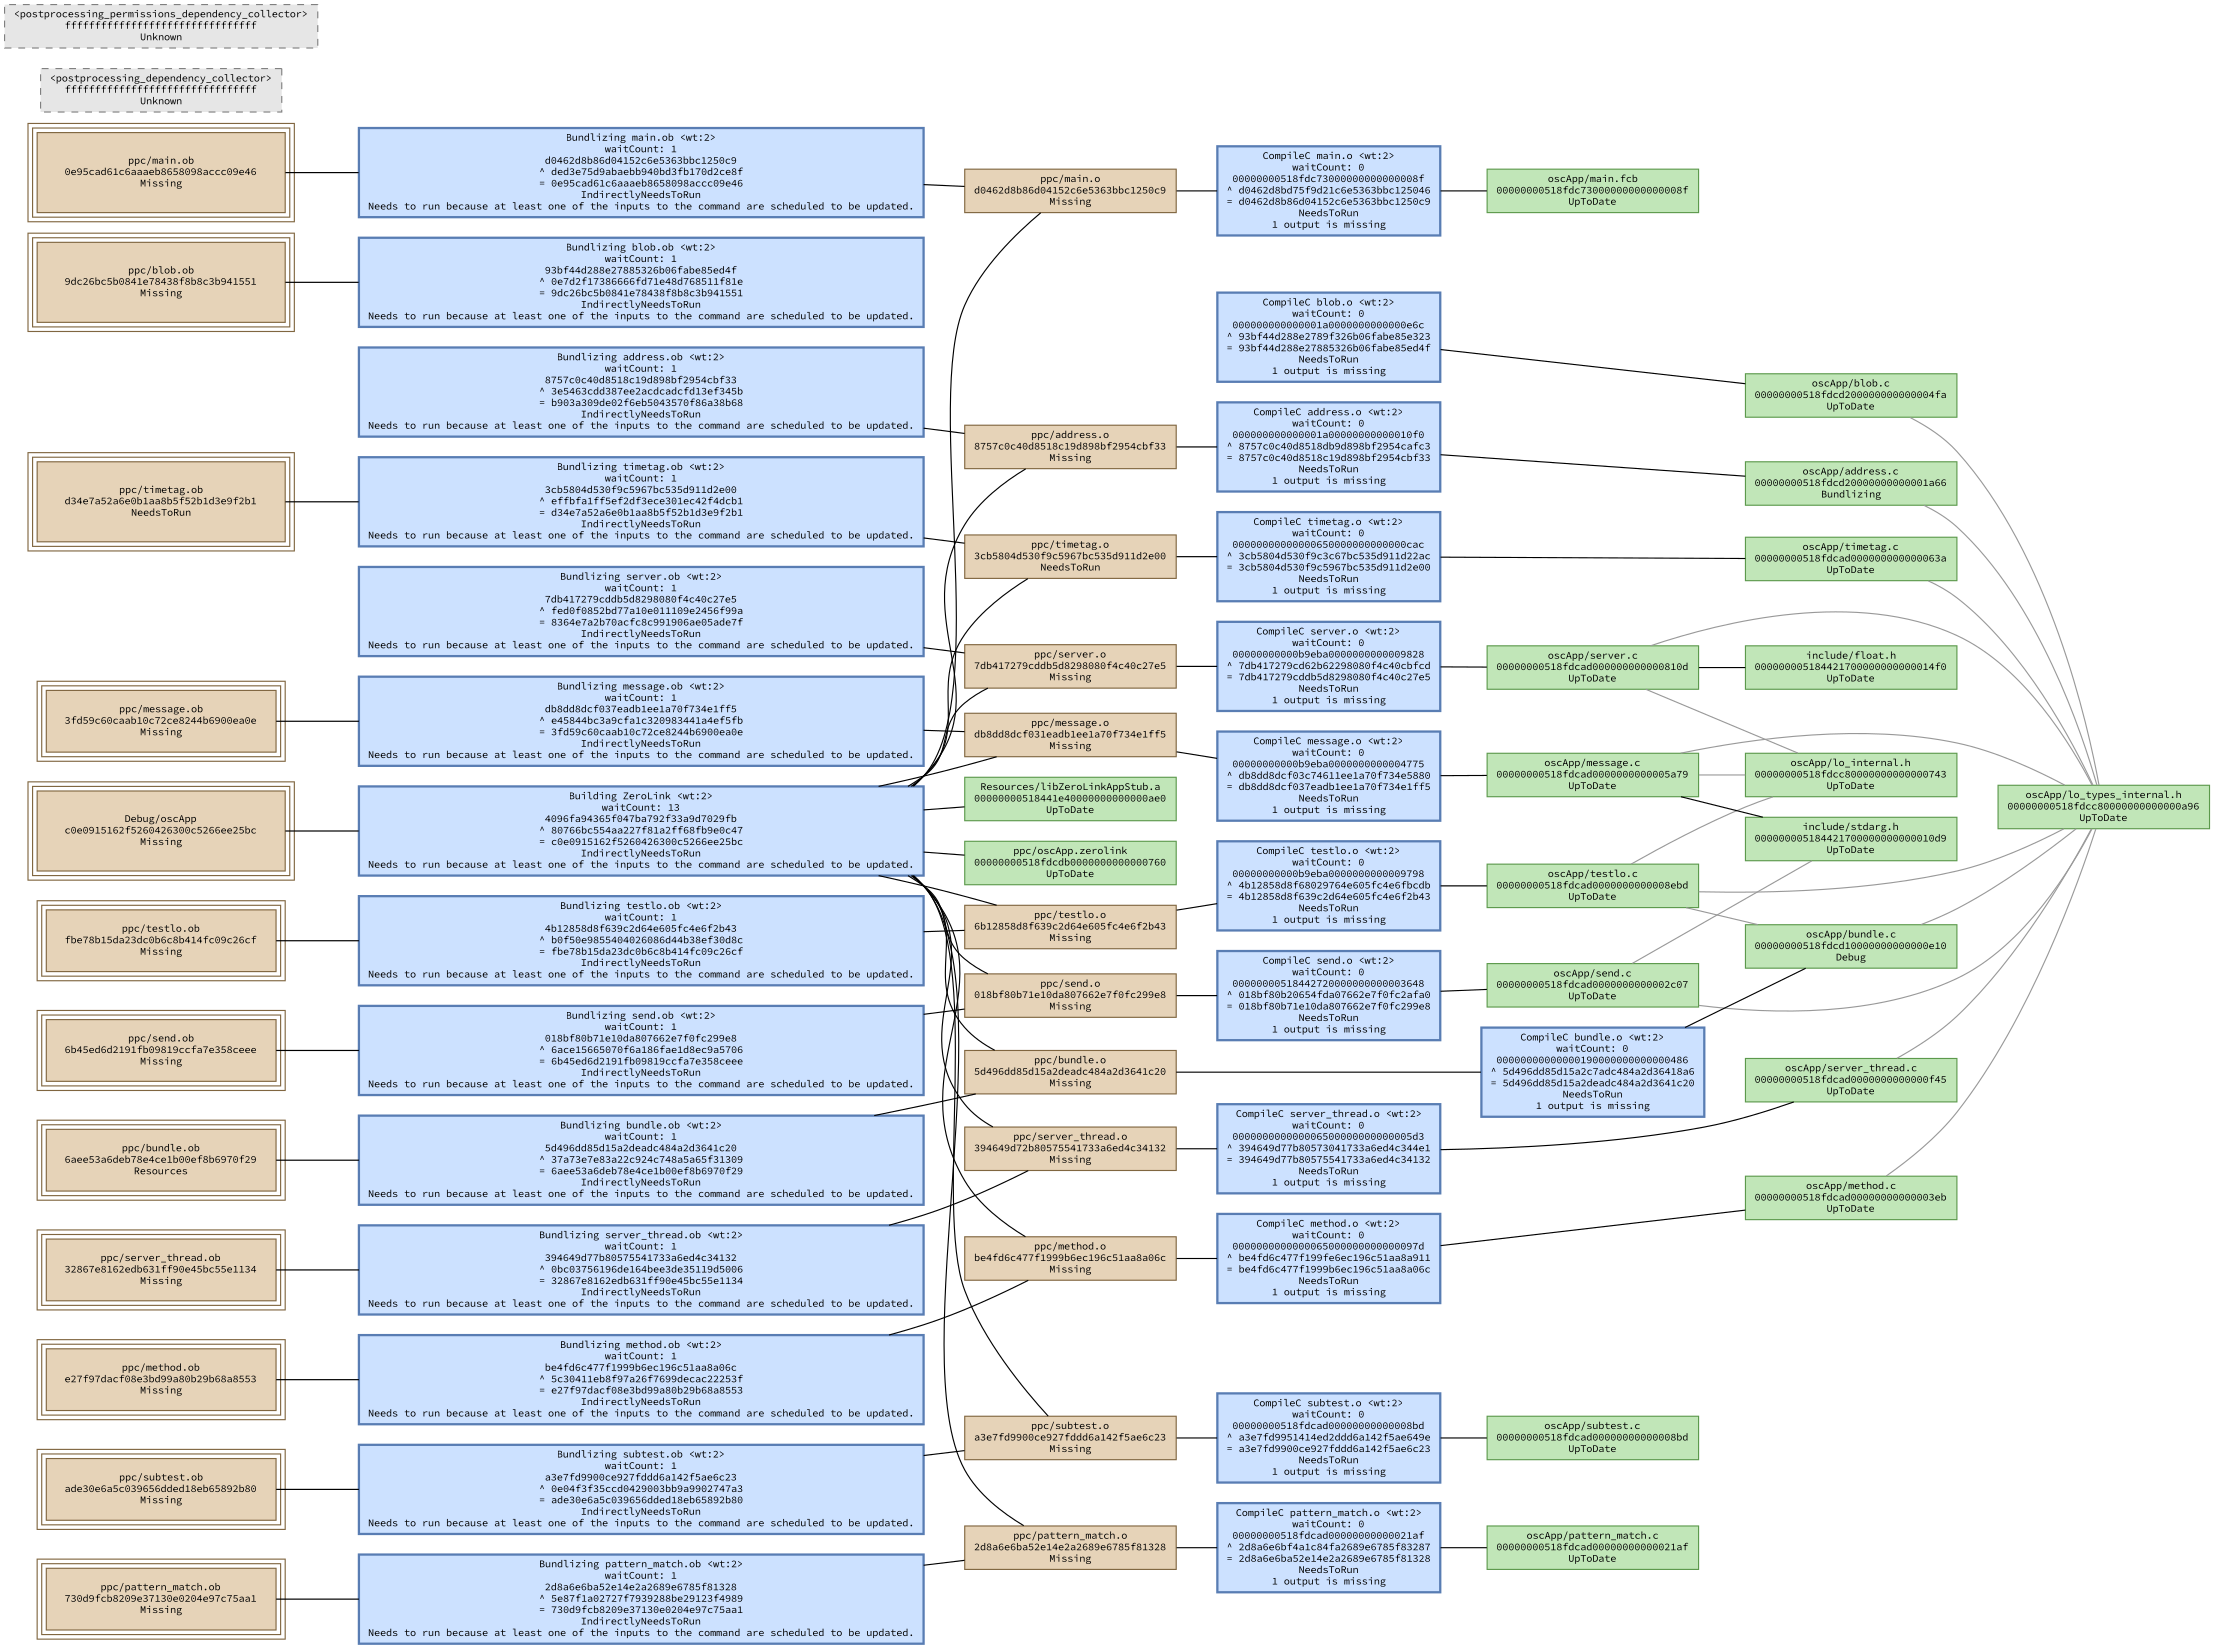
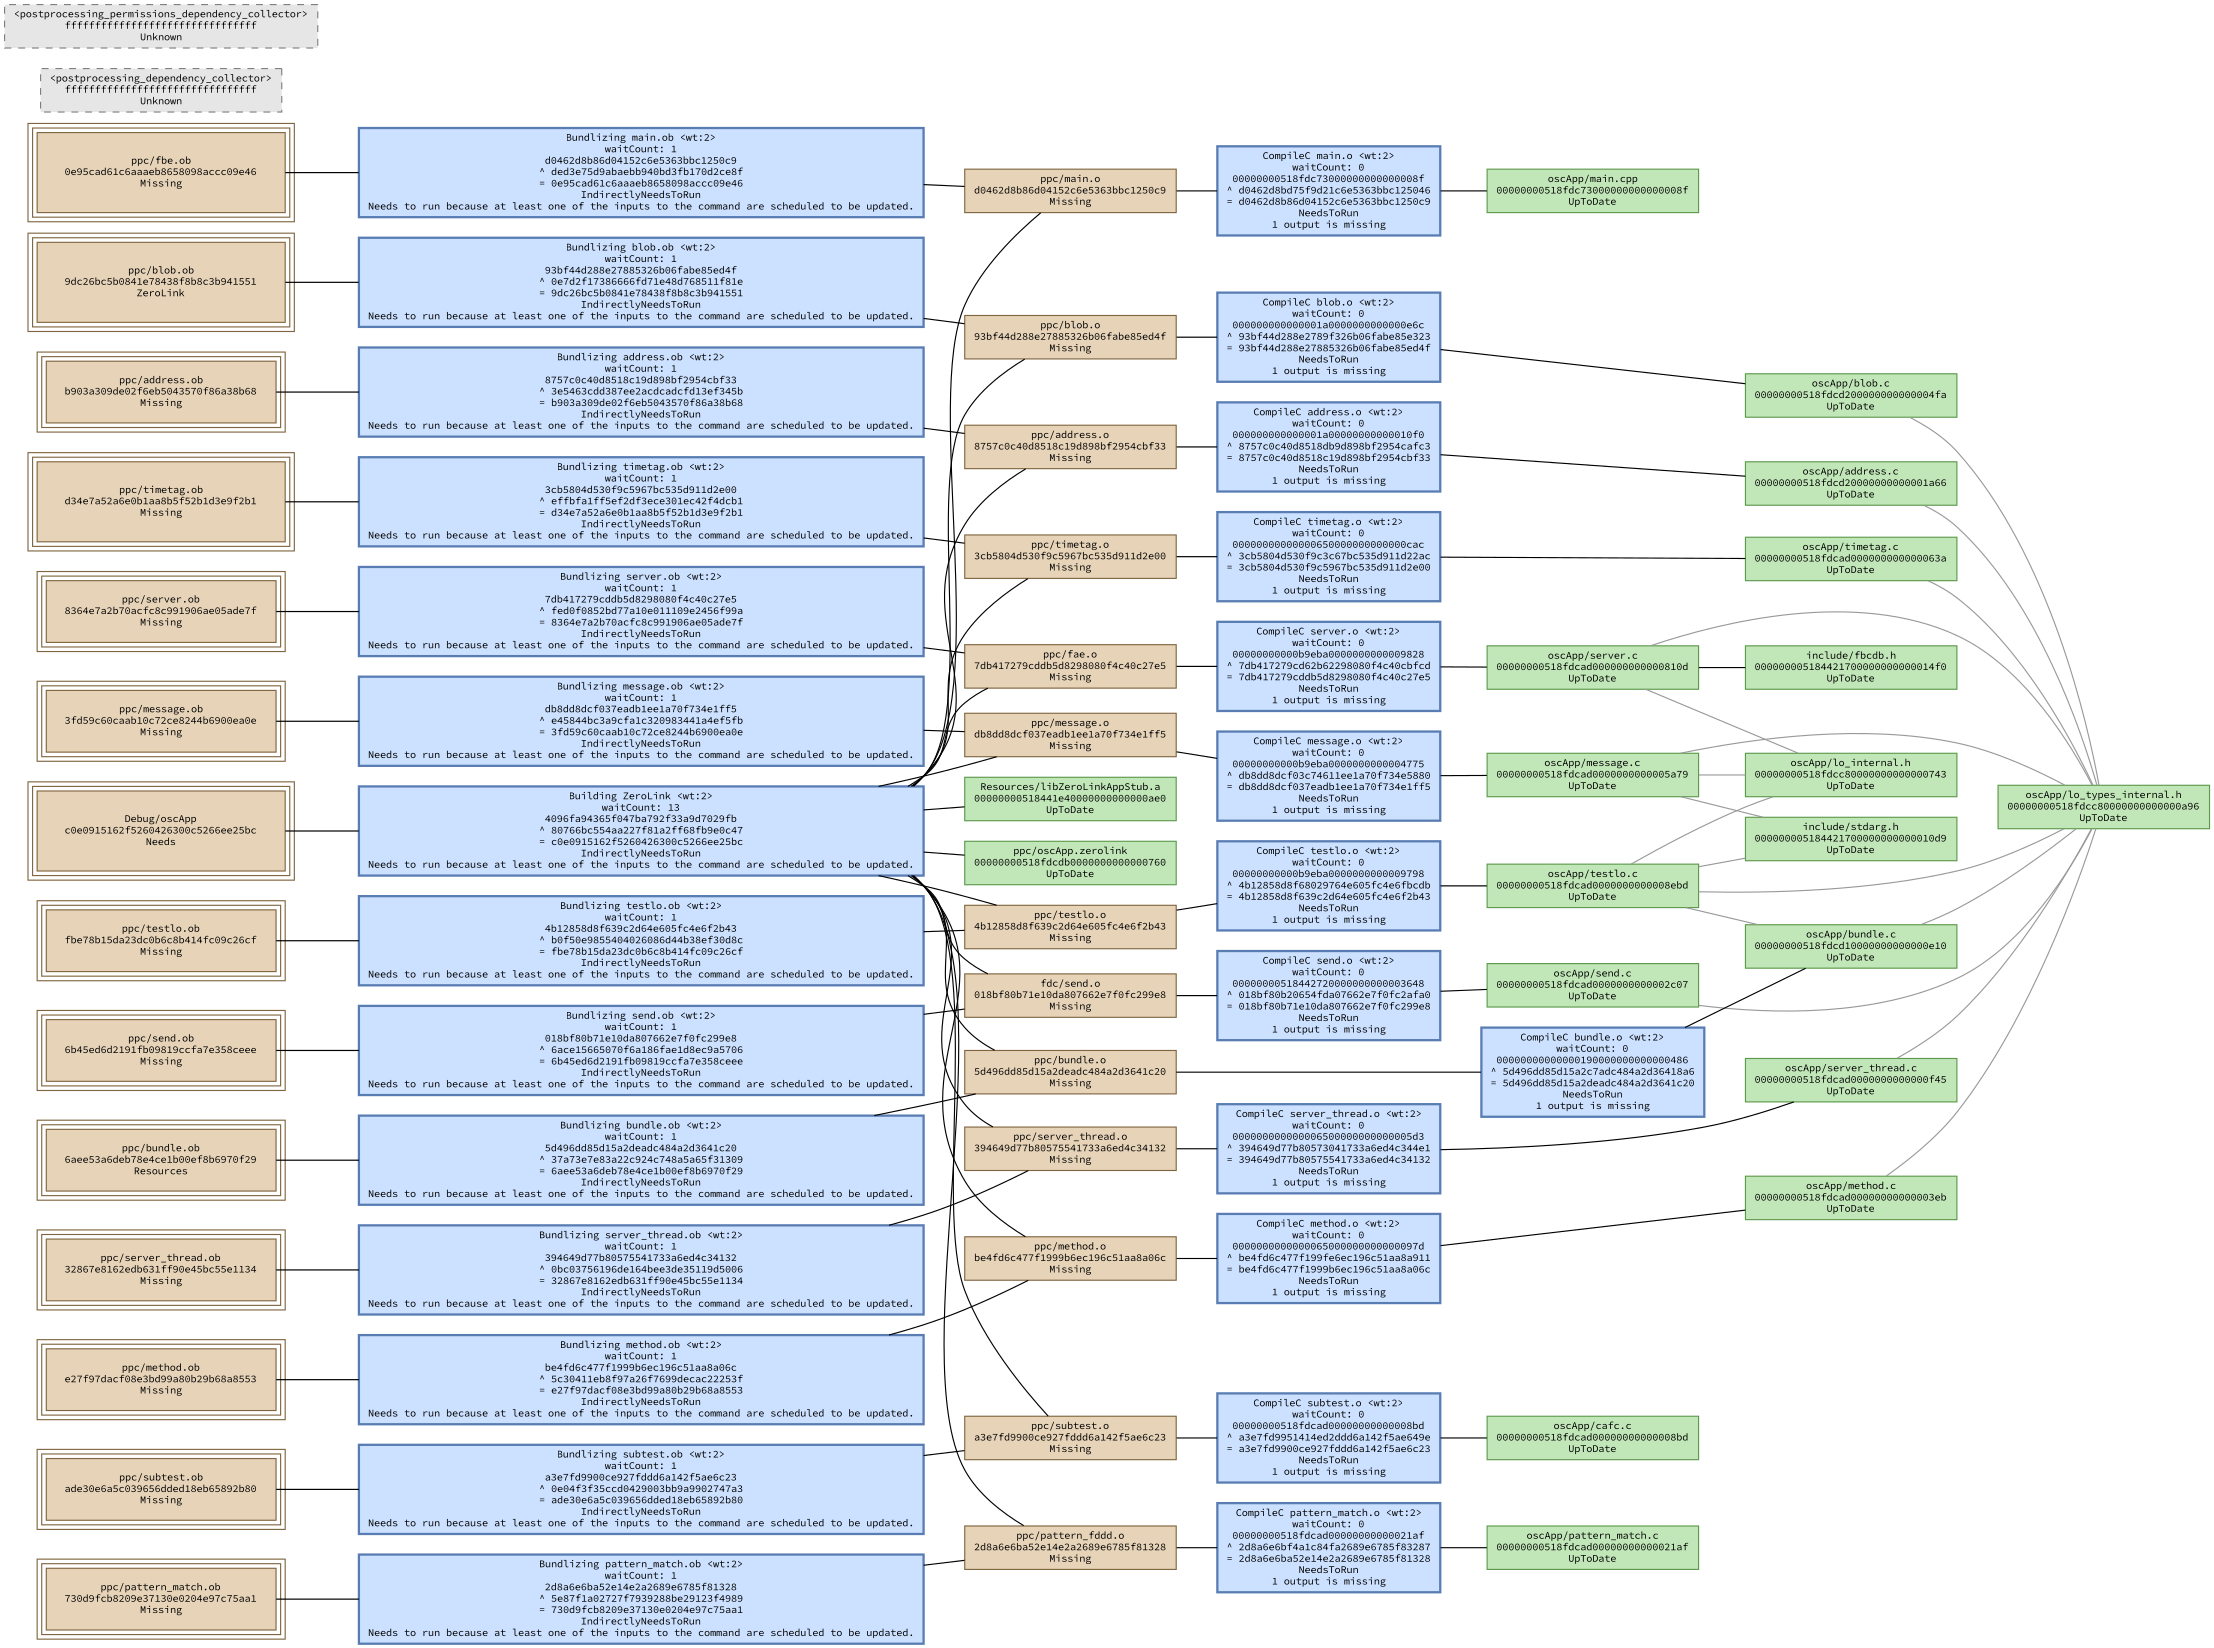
(161, 173) -> (161, 173)
(1593, 191) -> (1593, 191)
(161, 282) -> (161, 282)
none -> (1070, 337)
none -> (161, 392)
(1851, 484) -> (1851, 484)
(161, 502) -> (161, 502)
(1070, 557) -> (1070, 557)
none -> (161, 612)
(1070, 666) -> (1070, 666)
(1851, 668) -> (1851, 668)
(1070, 735) -> (1070, 735)
(1722, 807) -> (1722, 807)
(161, 831) -> (161, 831)
(1727, 910) -> (1722, 862)
(1070, 927) -> (1070, 927)
(1851, 946) -> (1851, 946)
(1070, 996) -> (1070, 996)
(1070, 1149) -> (1070, 1149)
(1593, 1438) -> (1593, 1438)
(1070, 1548) -> (1070, 1548)
